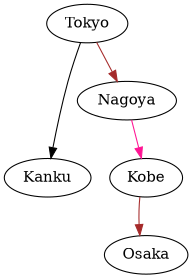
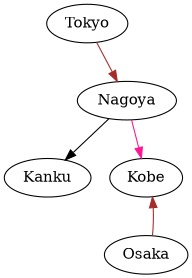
(65, 95) -> (91, 136)
(139, 211) -> (153, 222)
